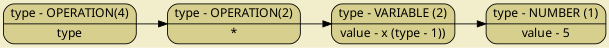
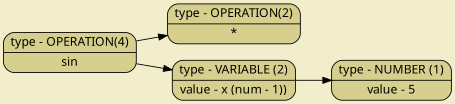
(312, 24) -> (150, 66)
(70, 33) -> (70, 62)
(393, 33) -> (234, 90)
